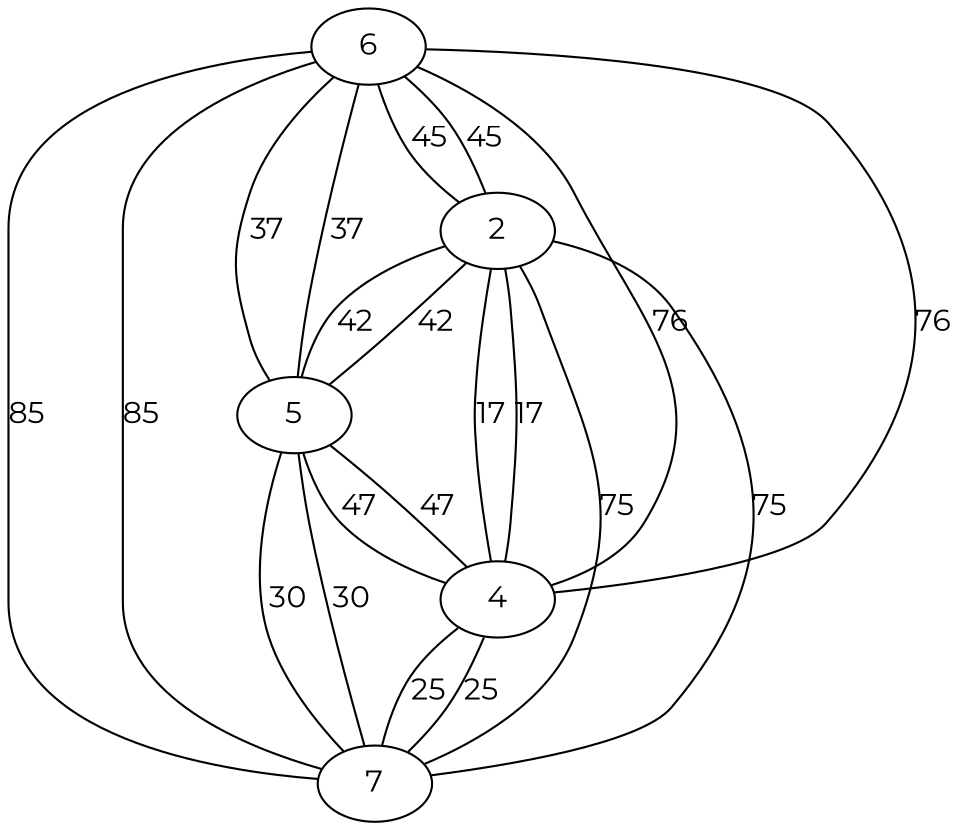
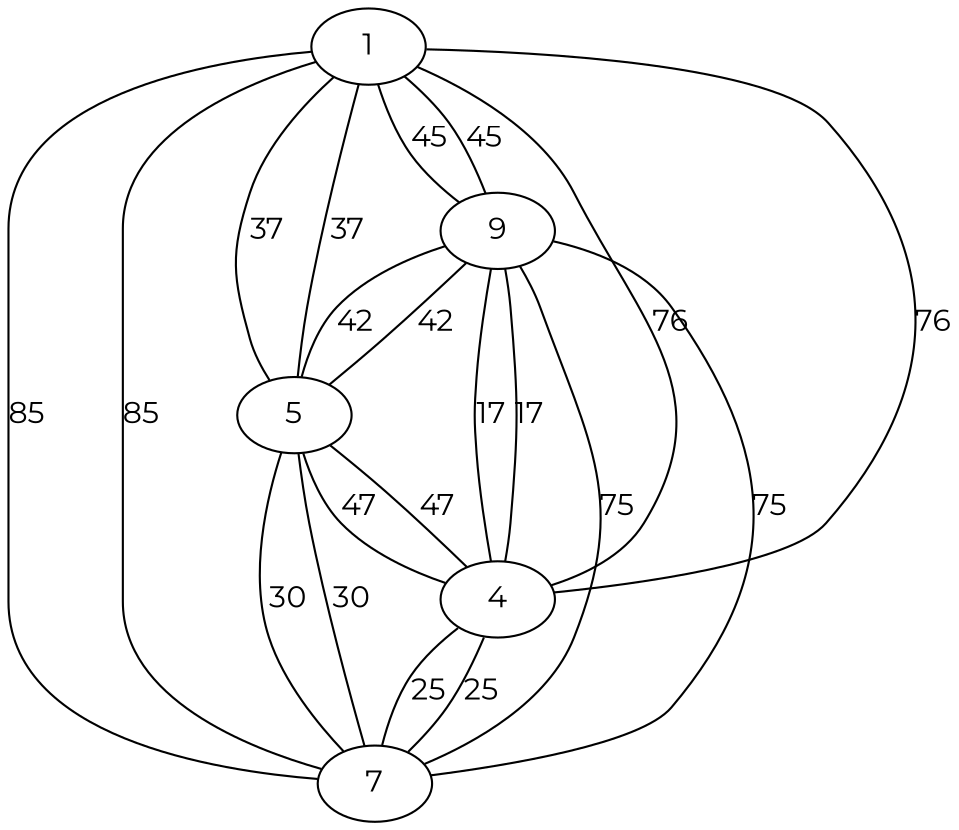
(369, 47) -> (369, 47)
(498, 231) -> (498, 231)
